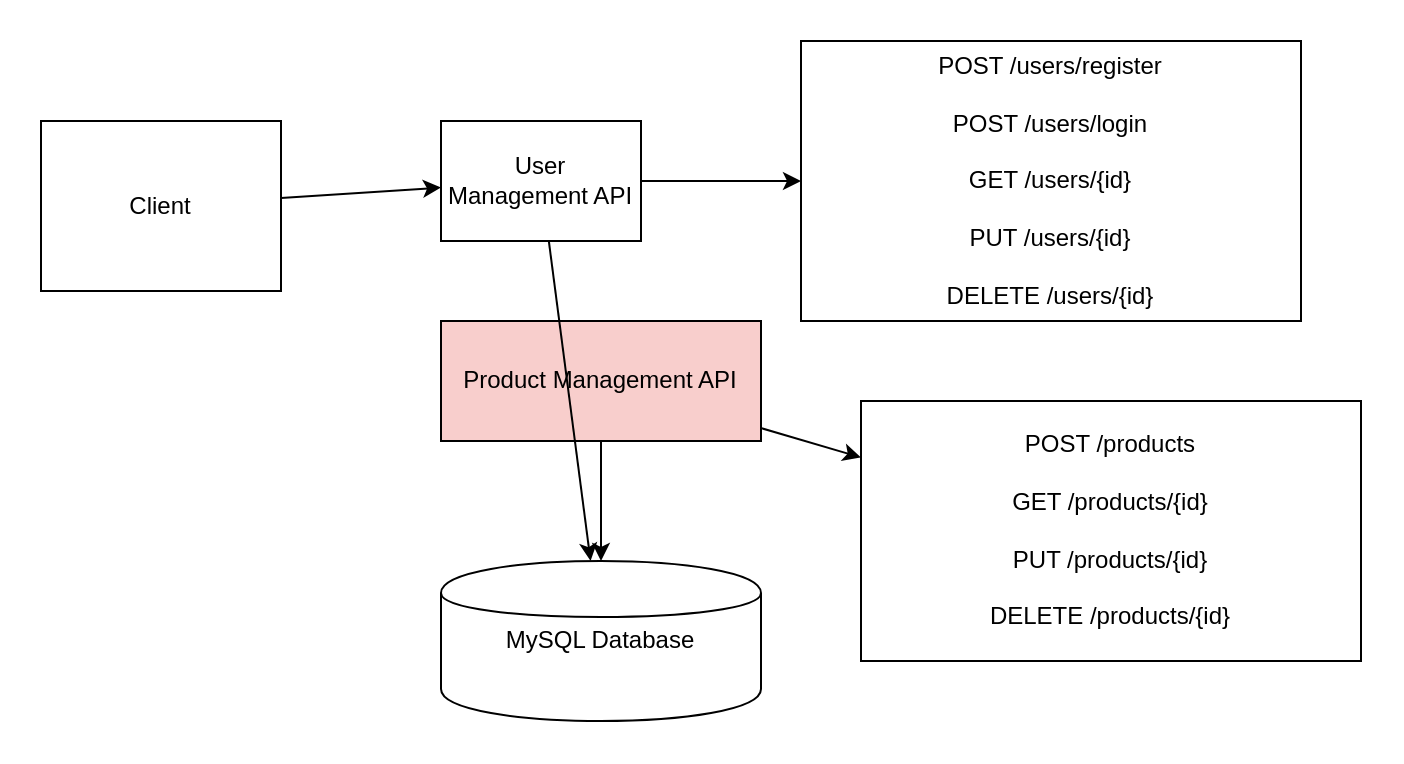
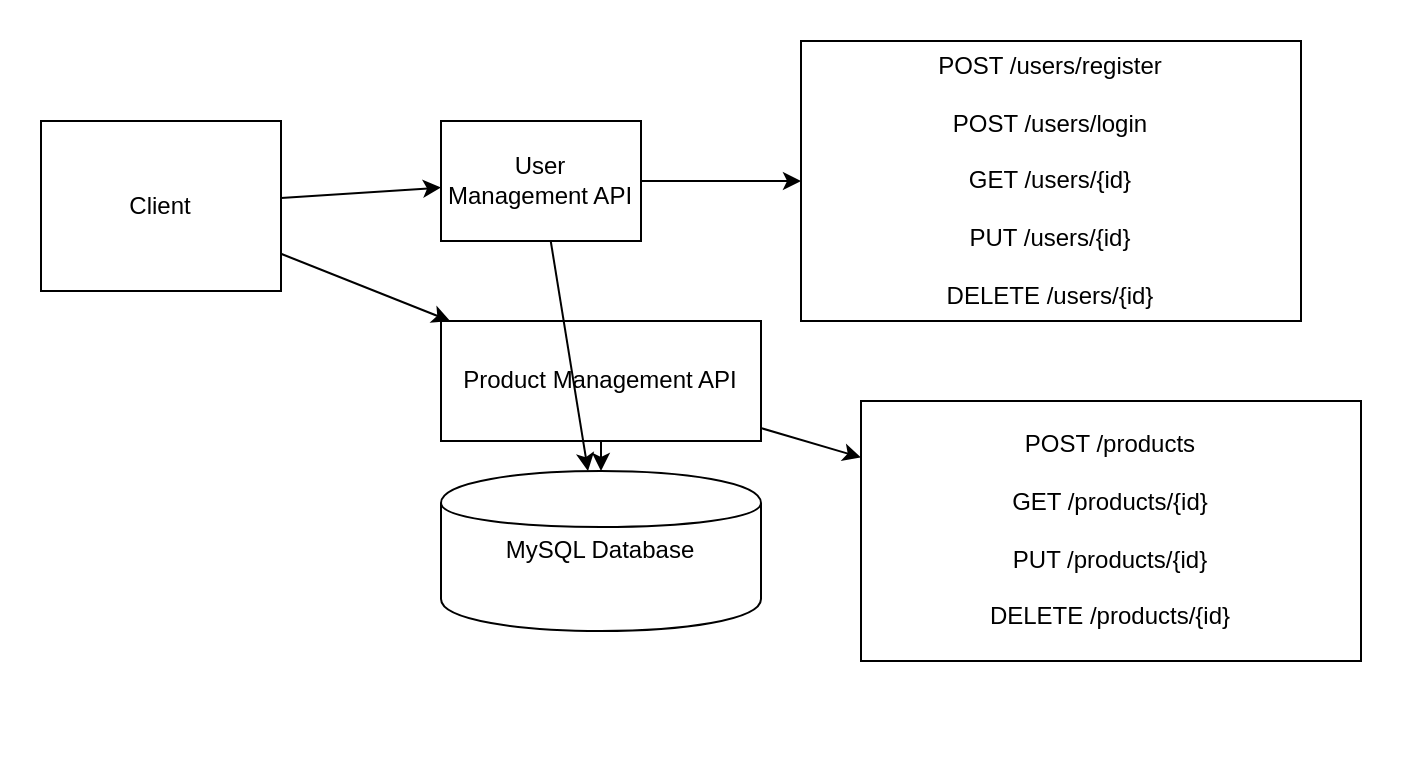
none -> (359, 285)
(601, 381) -> (601, 381)
(601, 641) -> (601, 551)
